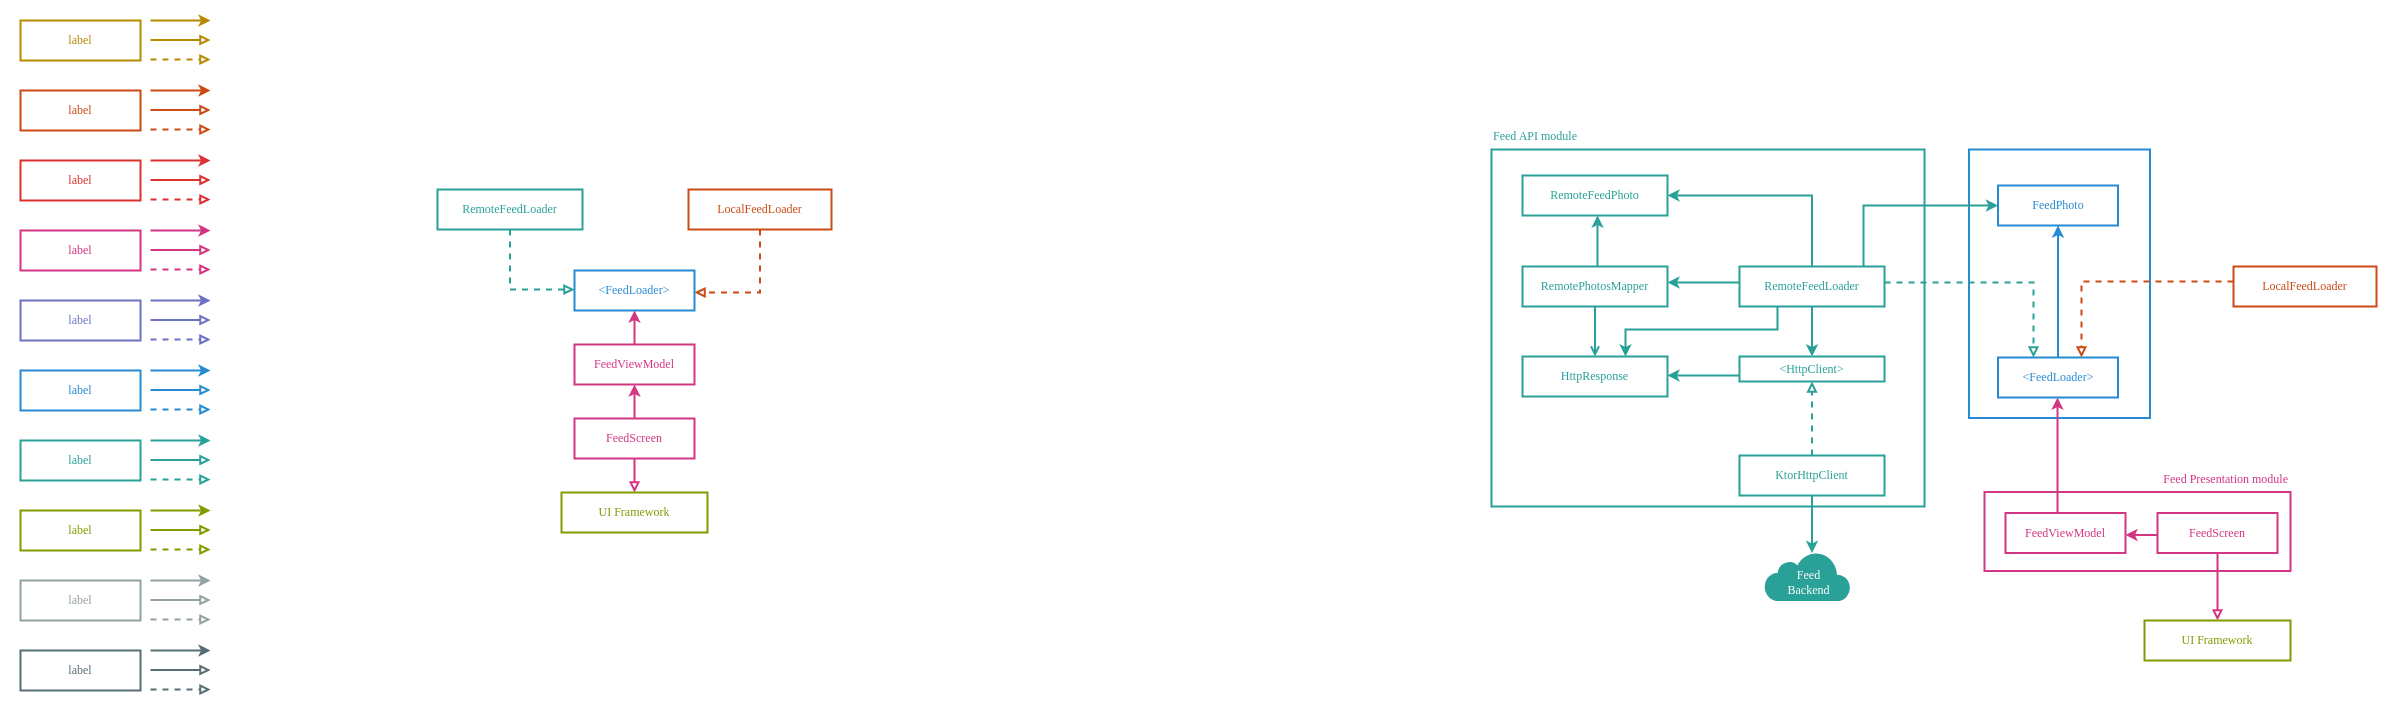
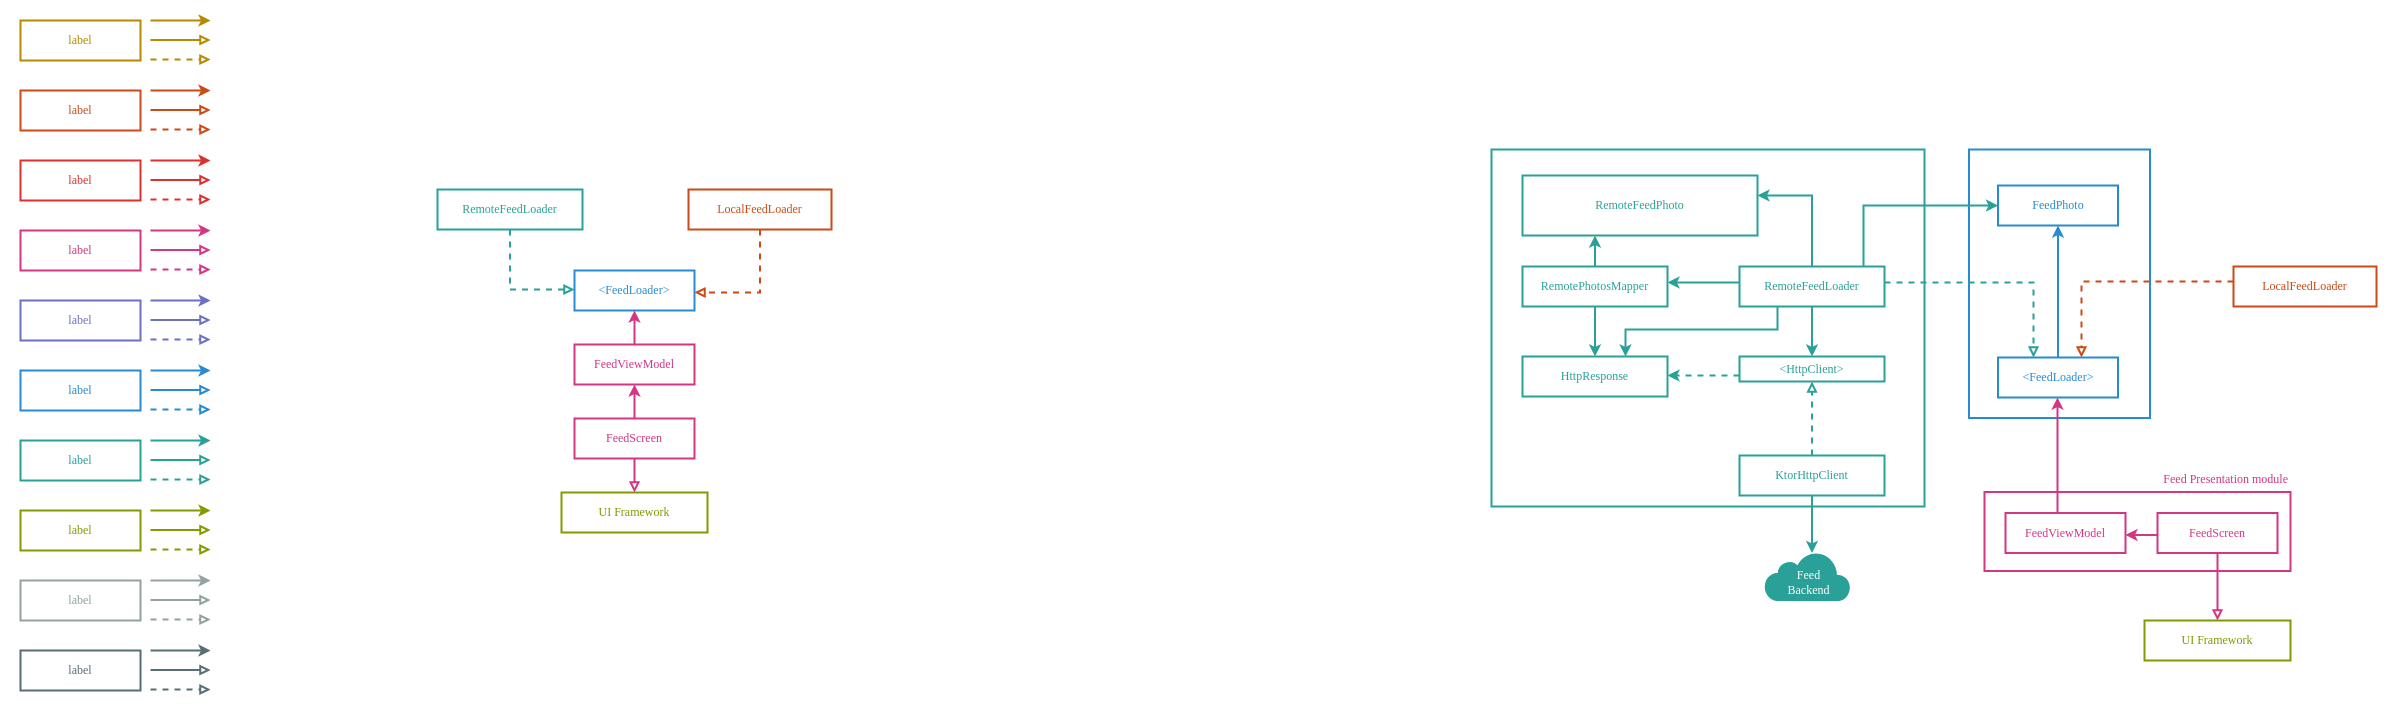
(1599, 135) -> none
(1595, 196) -> (1640, 206)
(1595, 347) -> (1595, 346)
(1706, 376) -> (1706, 376)
